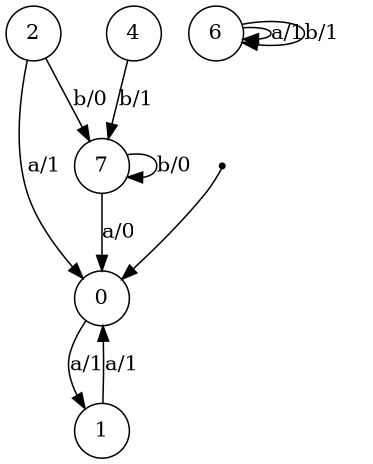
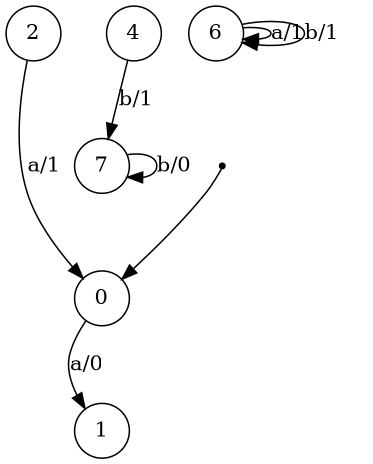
(64, 93) -> none
(102, 224) -> none
(87, 365) -> (87, 365)
(104, 372) -> none
